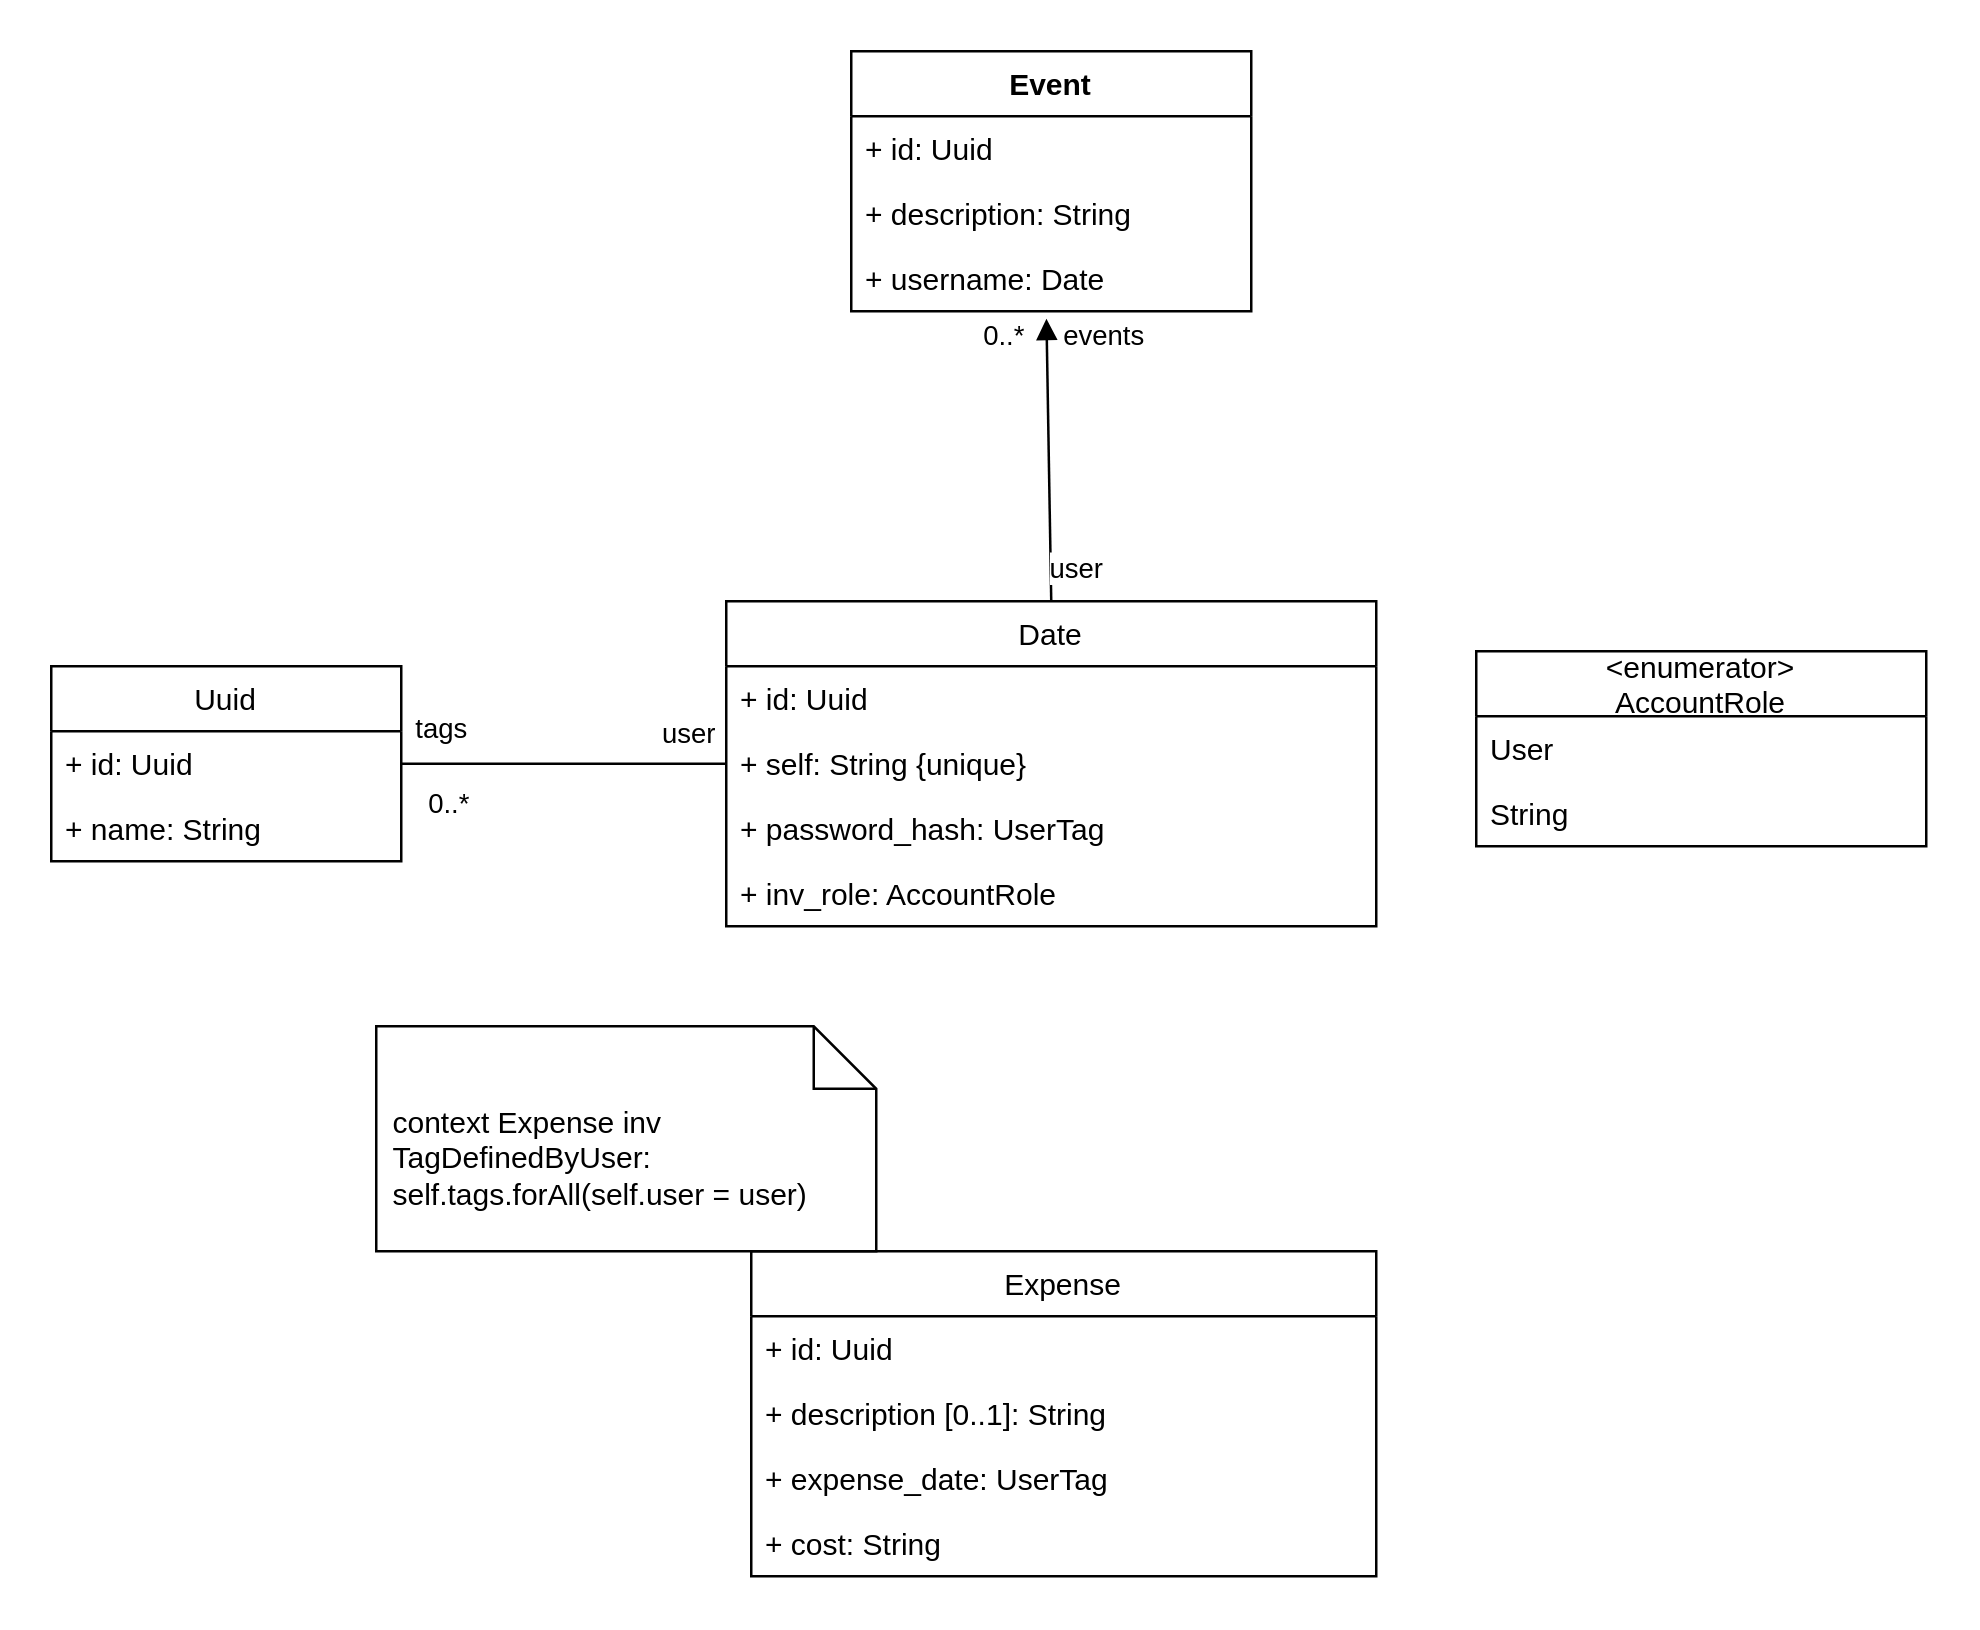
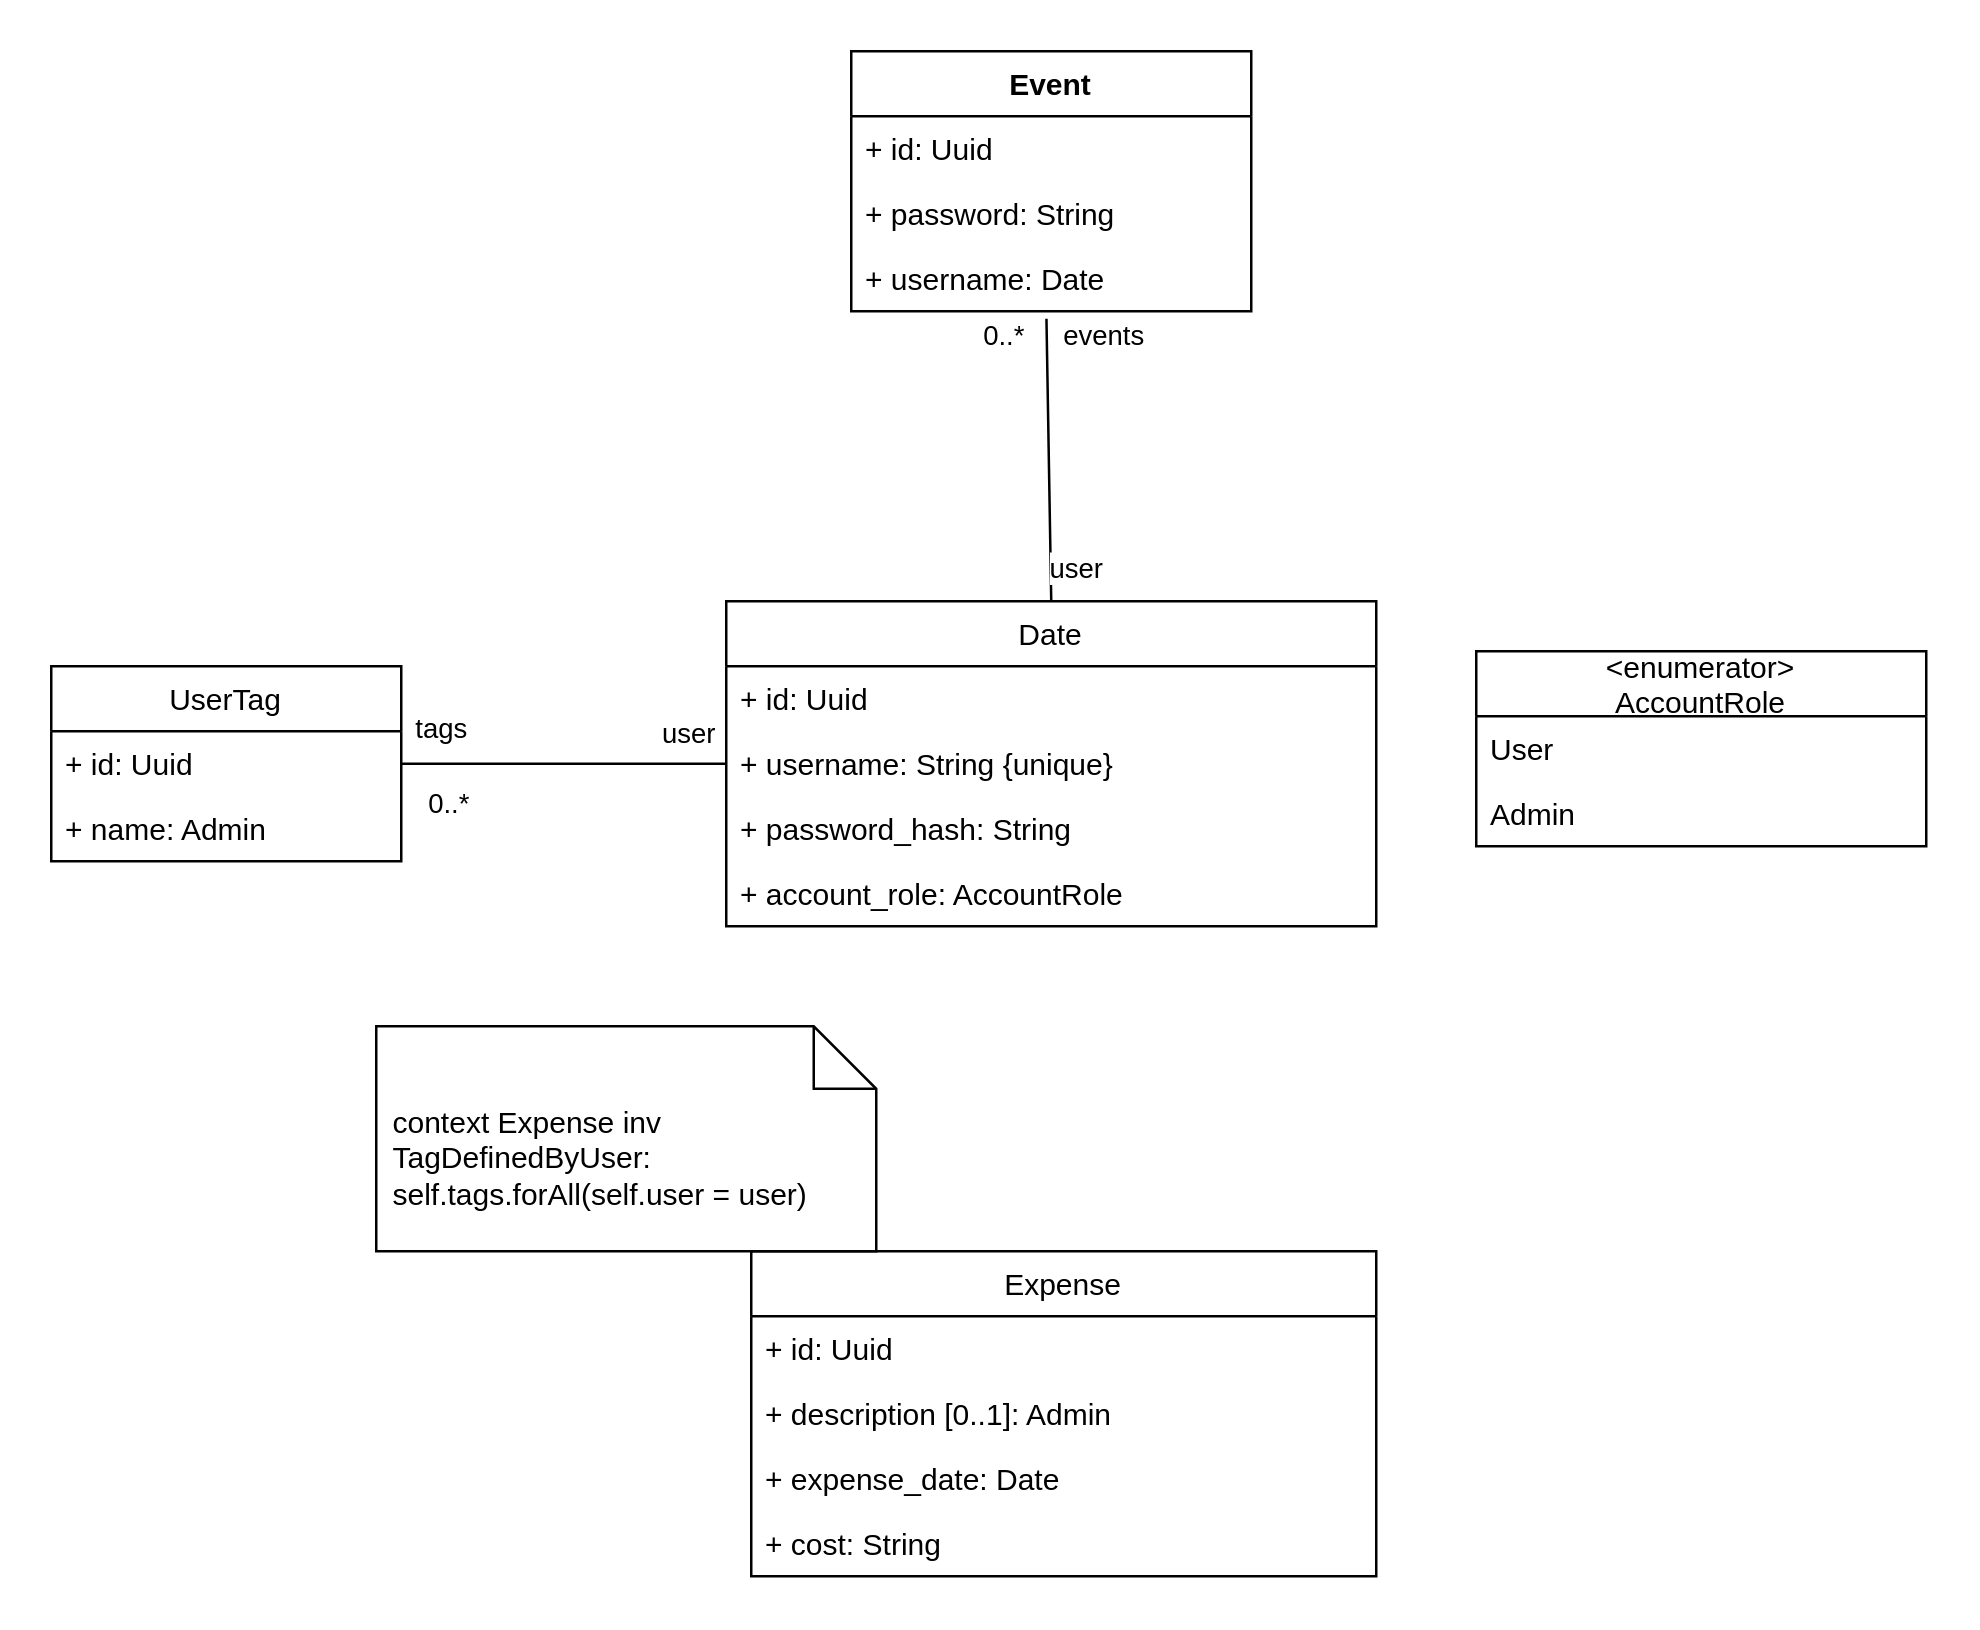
(1018, 215) -> (1001, 215)
(1047, 340) -> (1047, 330)
(225, 700) -> (225, 700)
(906, 765) -> (943, 765)
(1537, 815) -> (1528, 815)
(167, 830) -> (159, 830)
(930, 830) -> (918, 830)
(910, 895) -> (947, 895)
(965, 1415) -> (957, 1415)
(947, 1480) -> (921, 1480)
